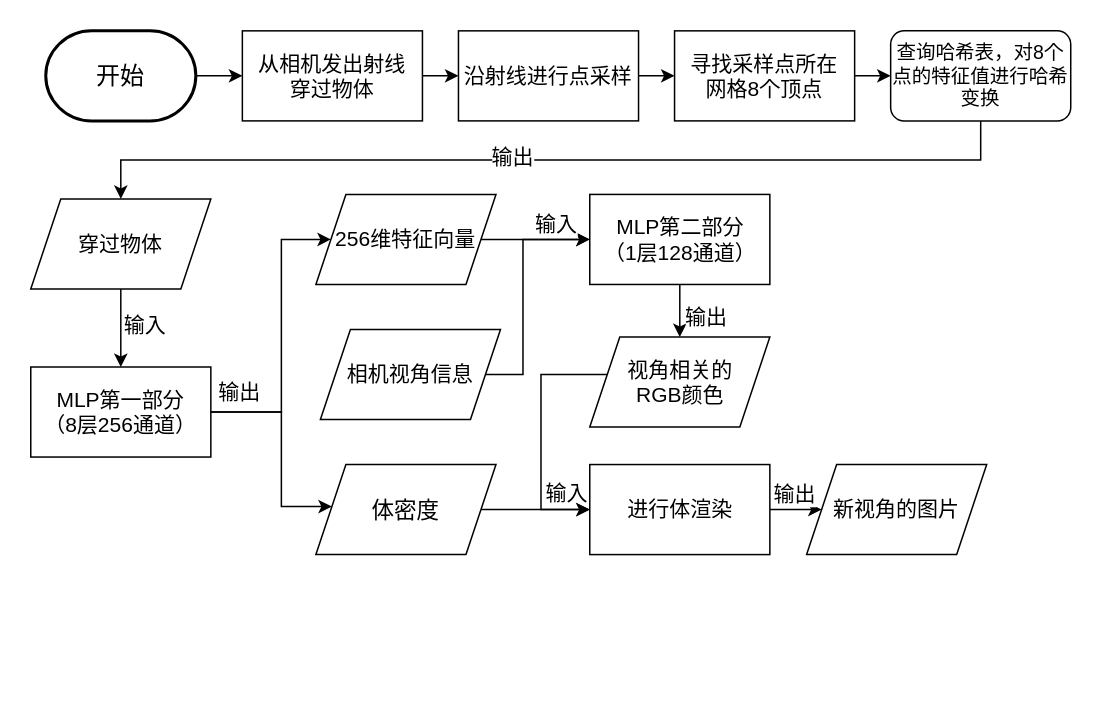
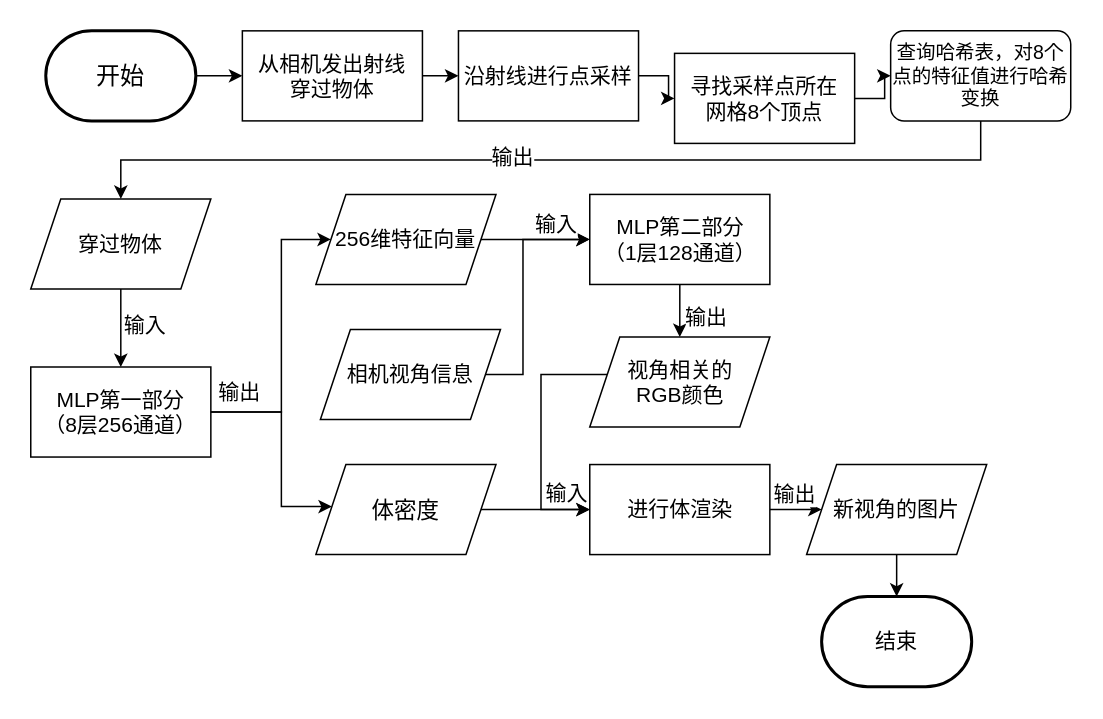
(764, 76) -> (764, 98)
none -> (896, 580)
none -> (896, 641)
